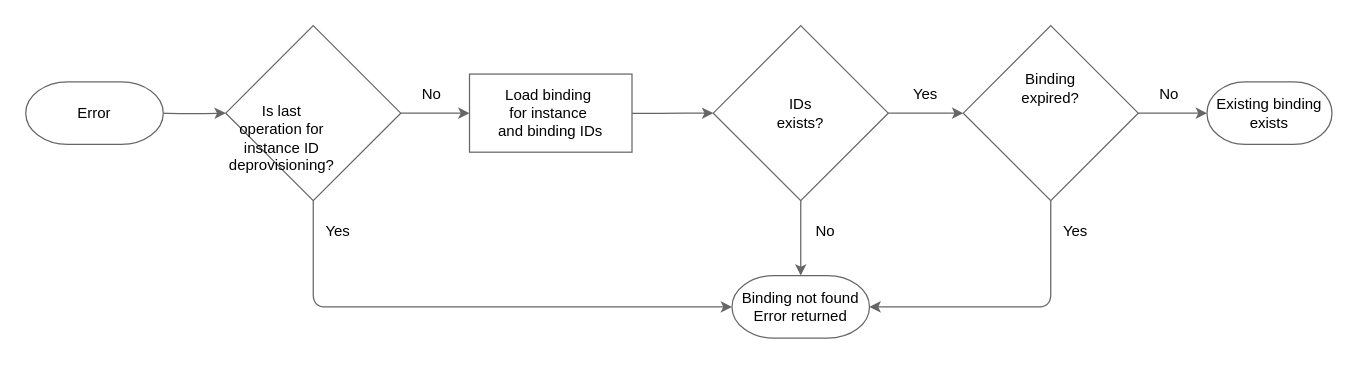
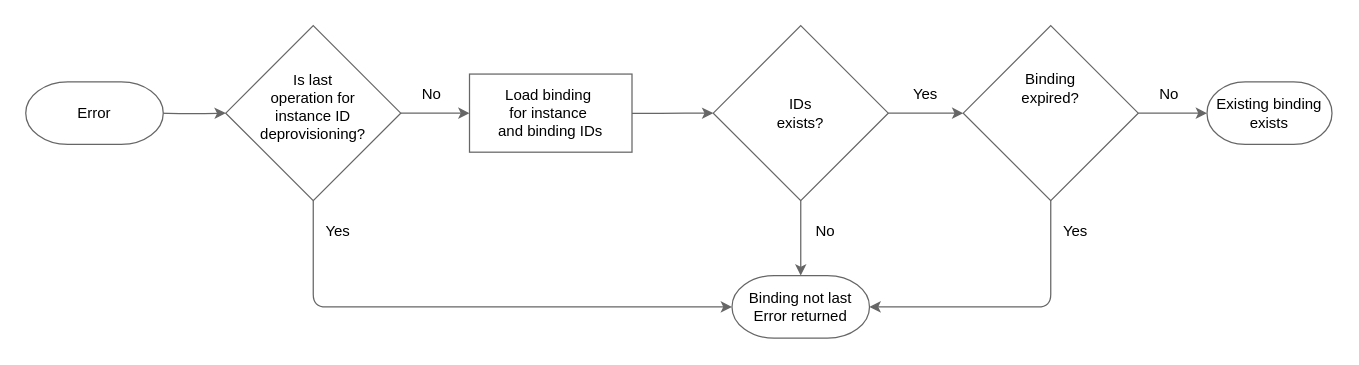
(282, 138) -> (313, 107)
(801, 307) -> (801, 307)
